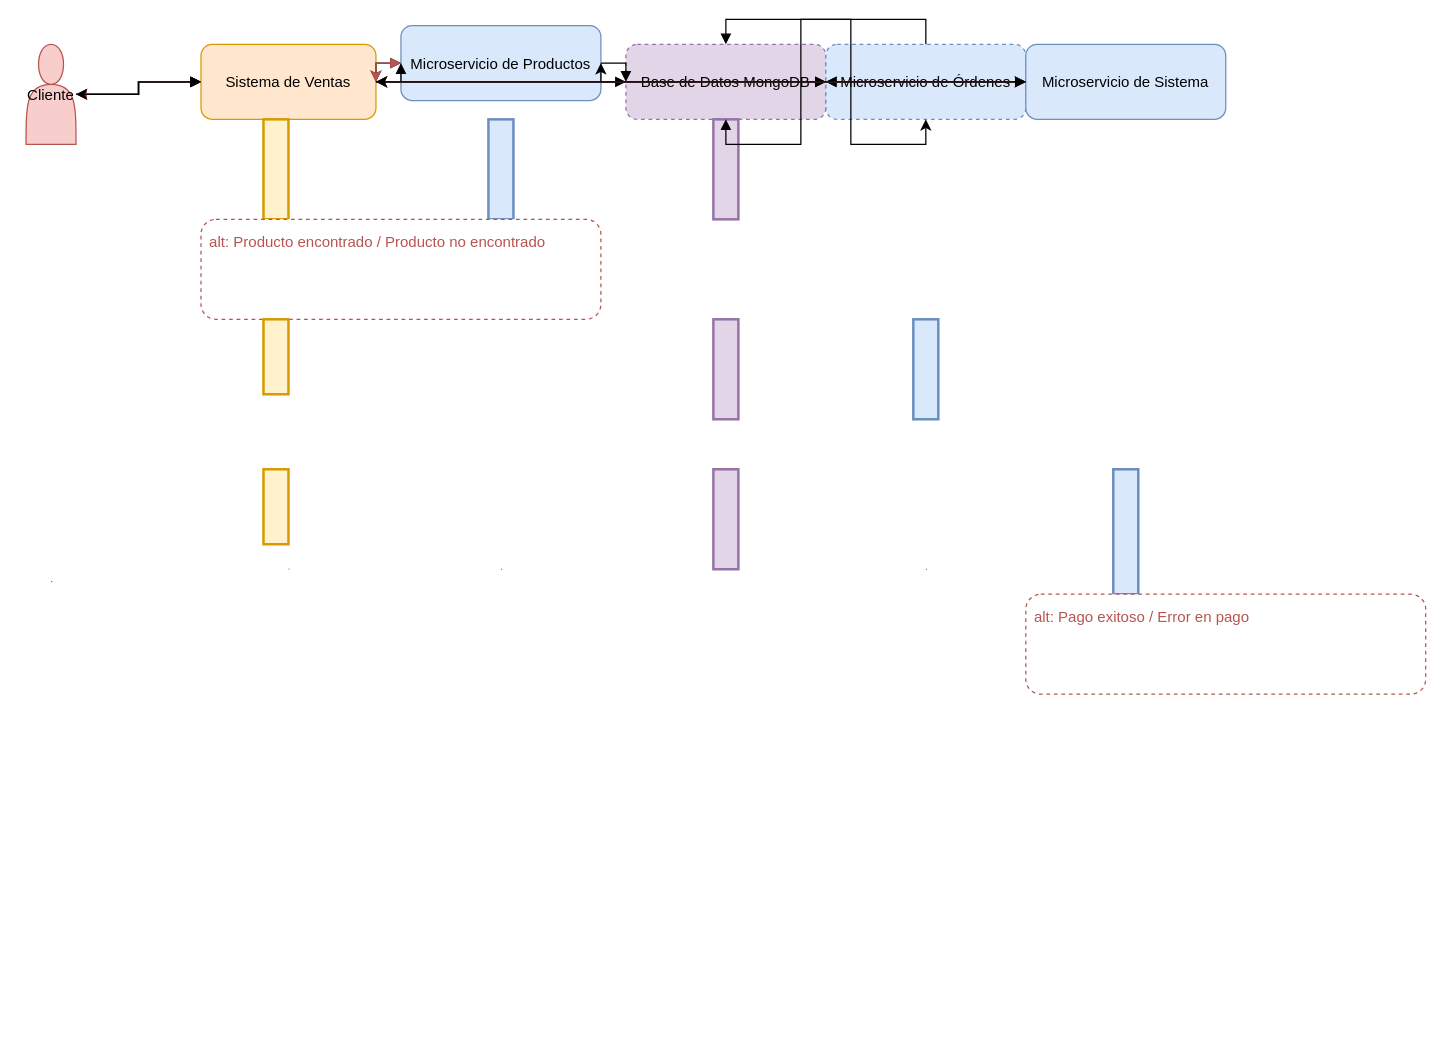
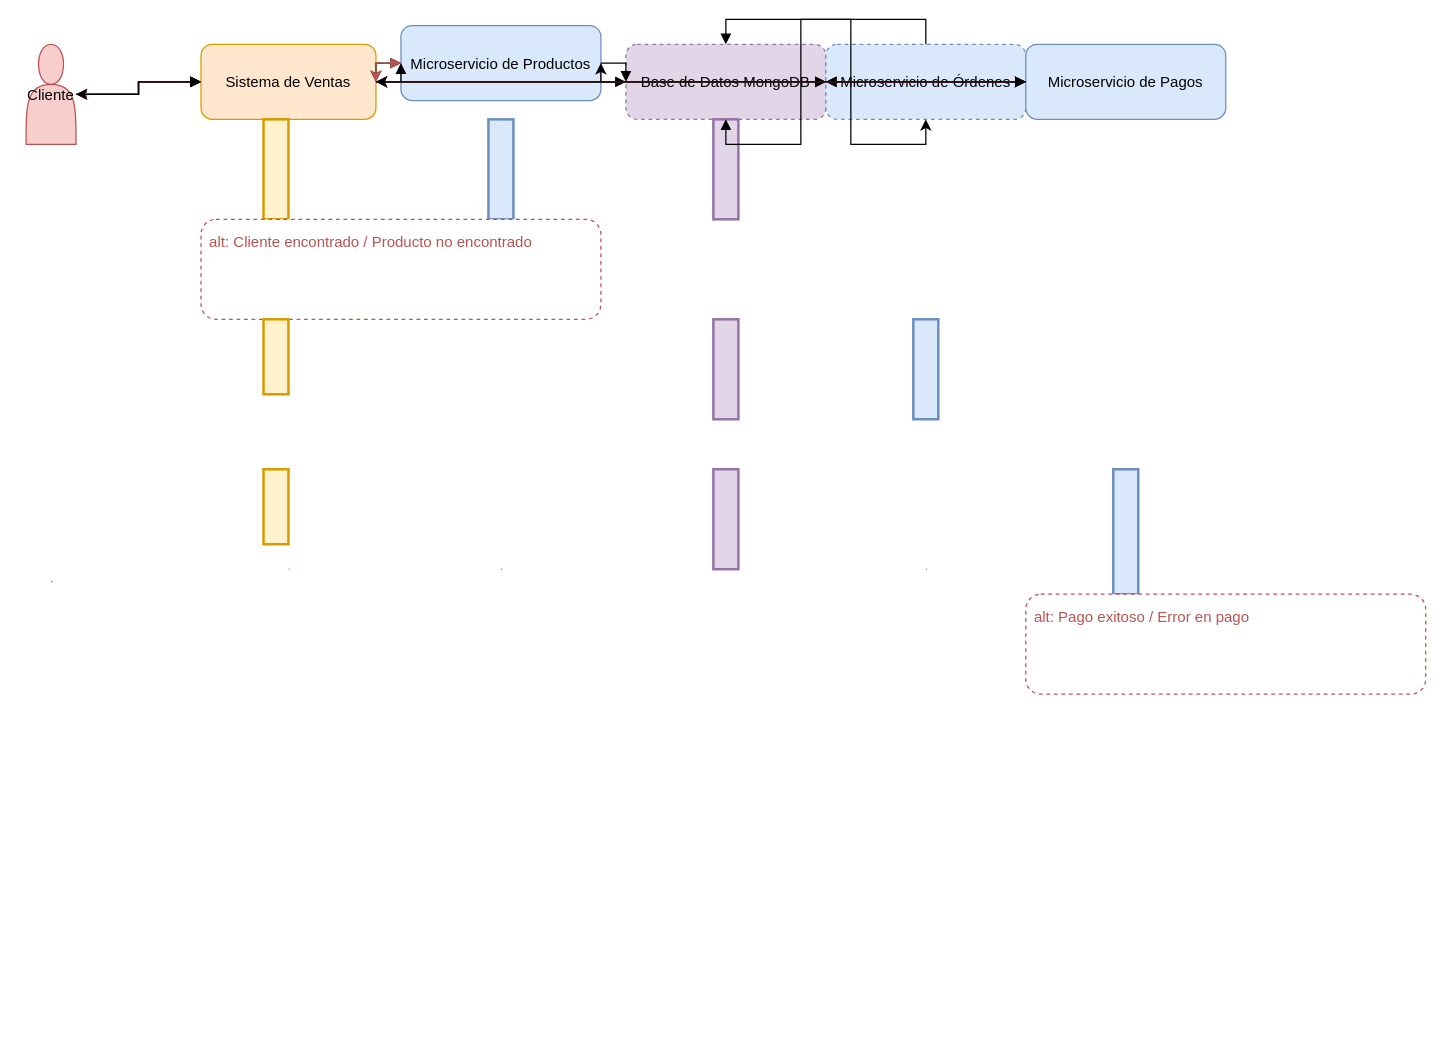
(1125, 83) -> (1125, 83)
(400, 243) -> (391, 243)
